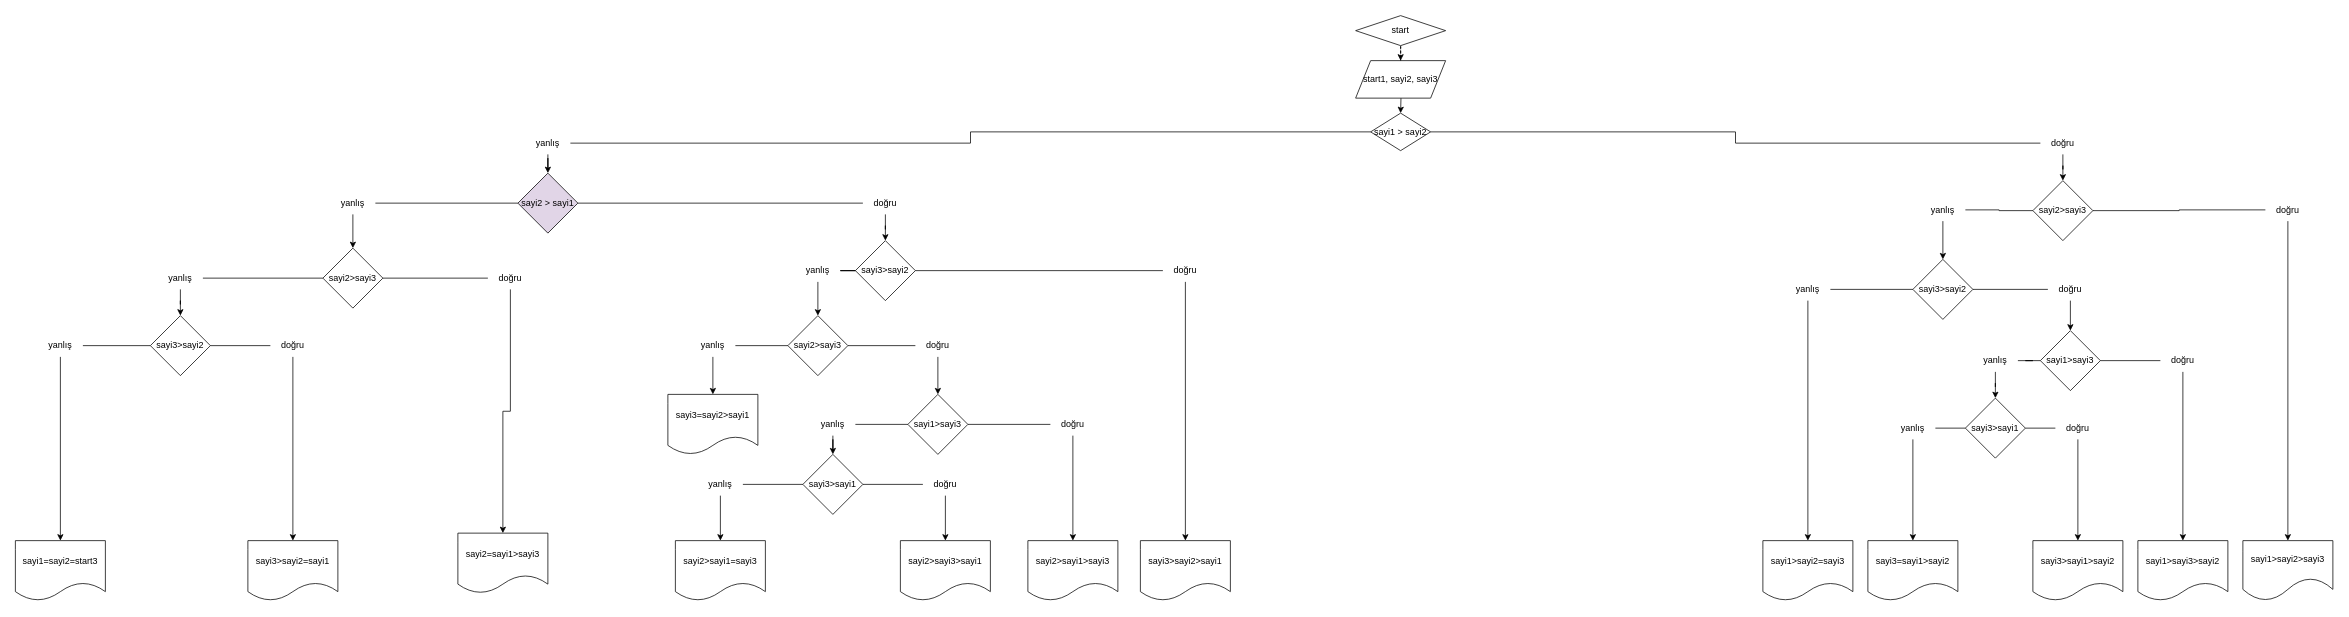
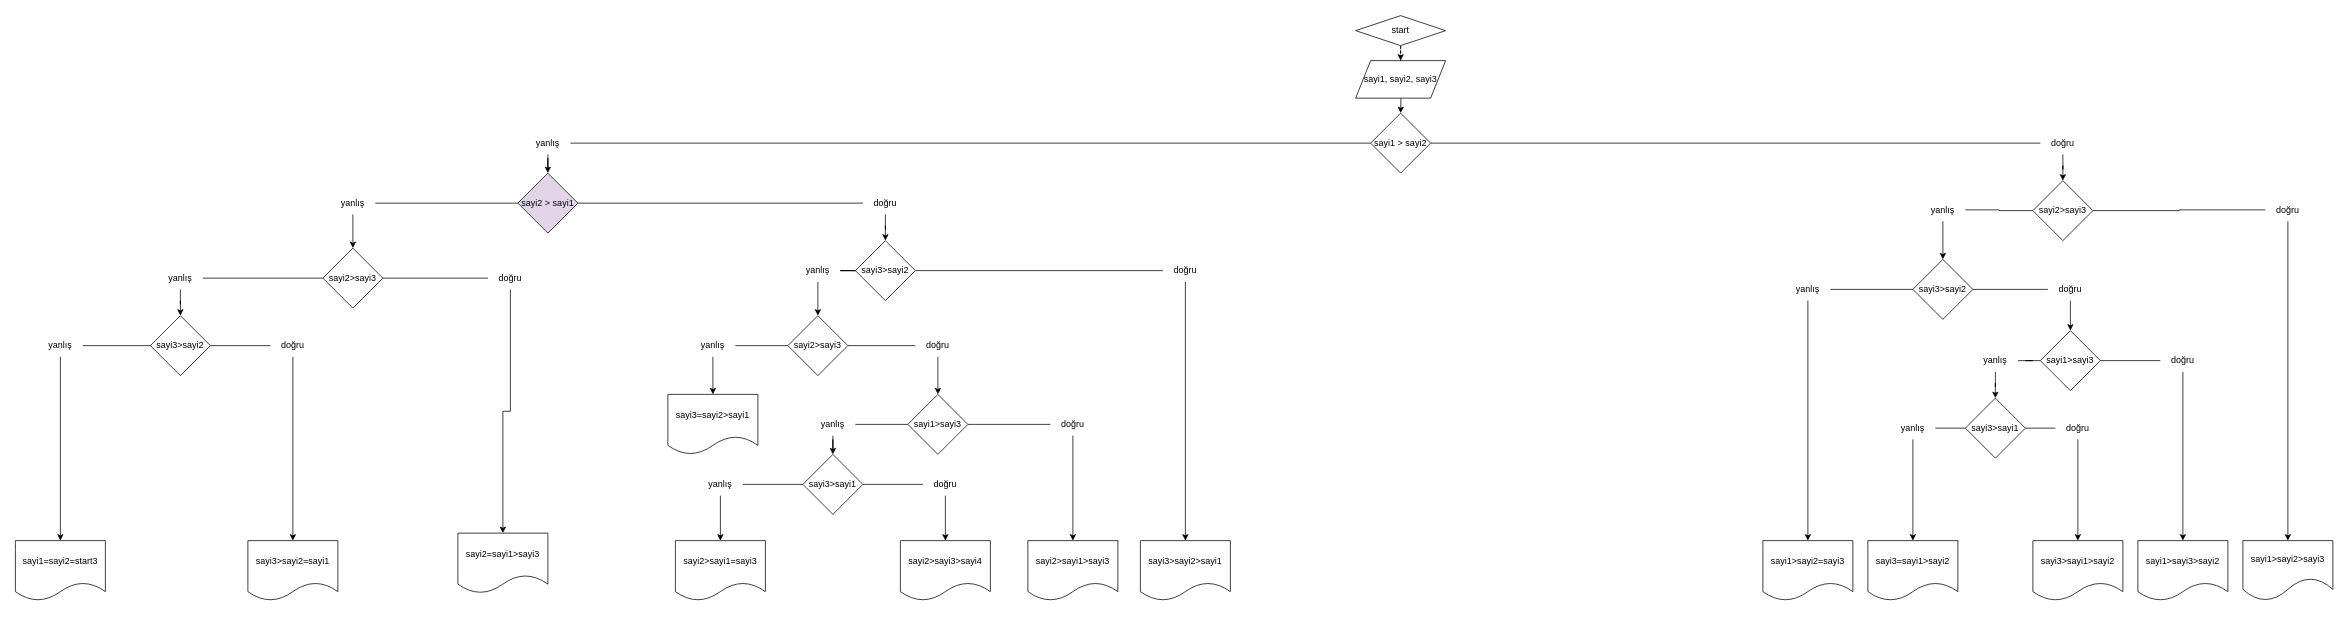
(1401, 79) -> (1401, 79)
(1401, 132) -> (1401, 143)
(945, 561) -> (945, 561)
